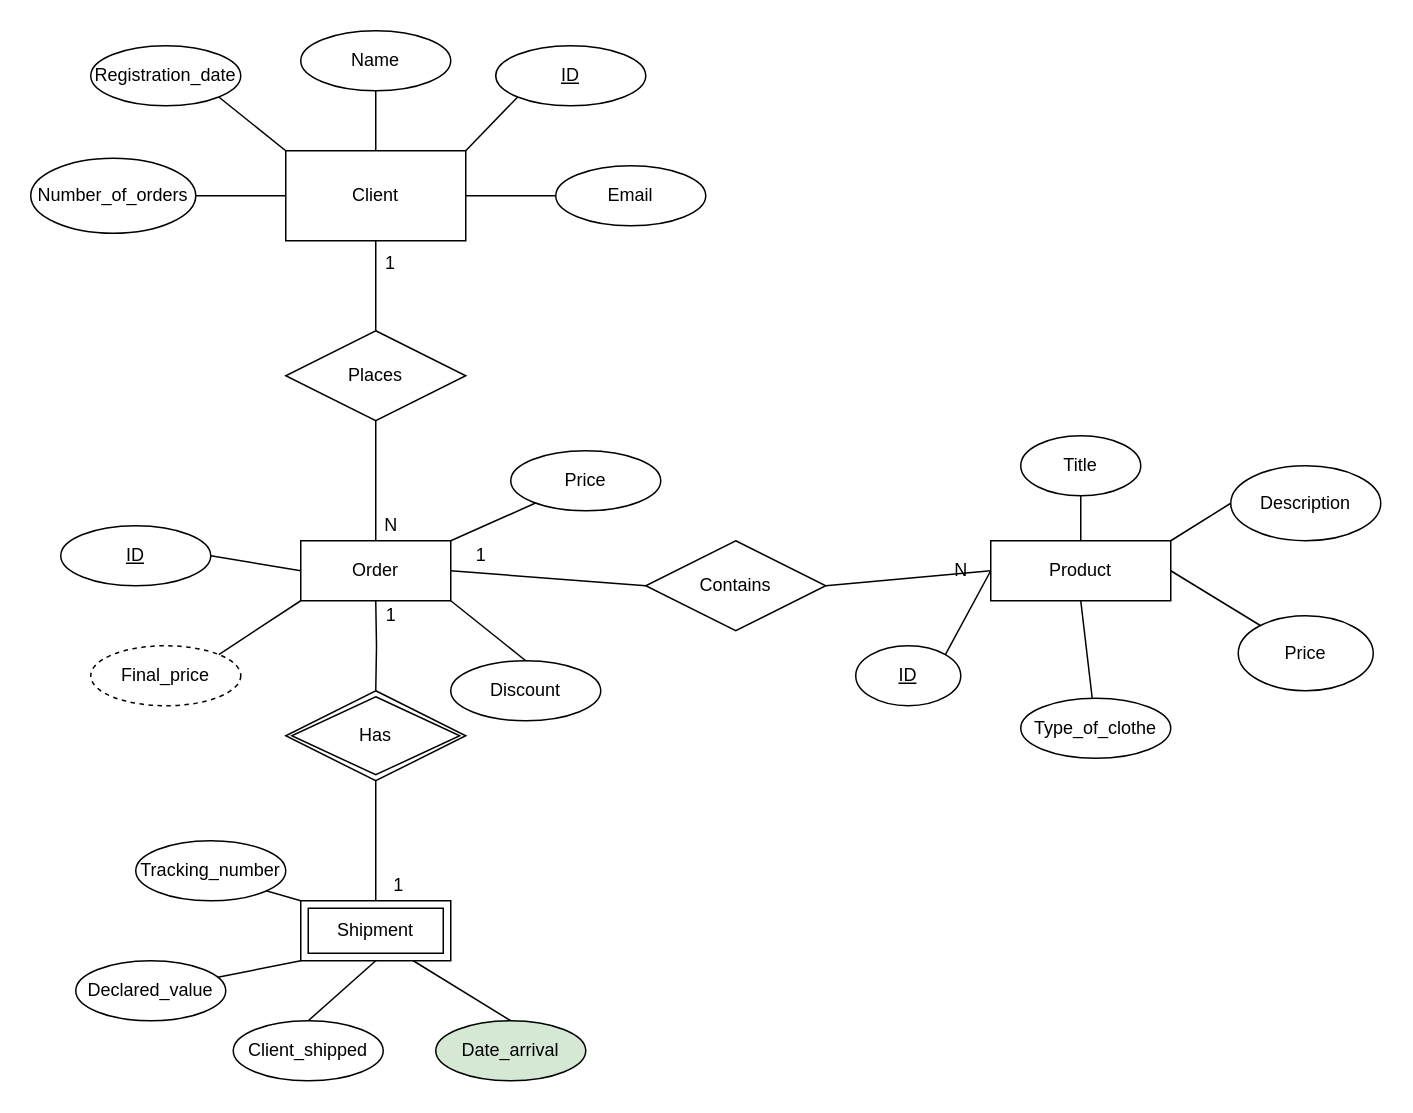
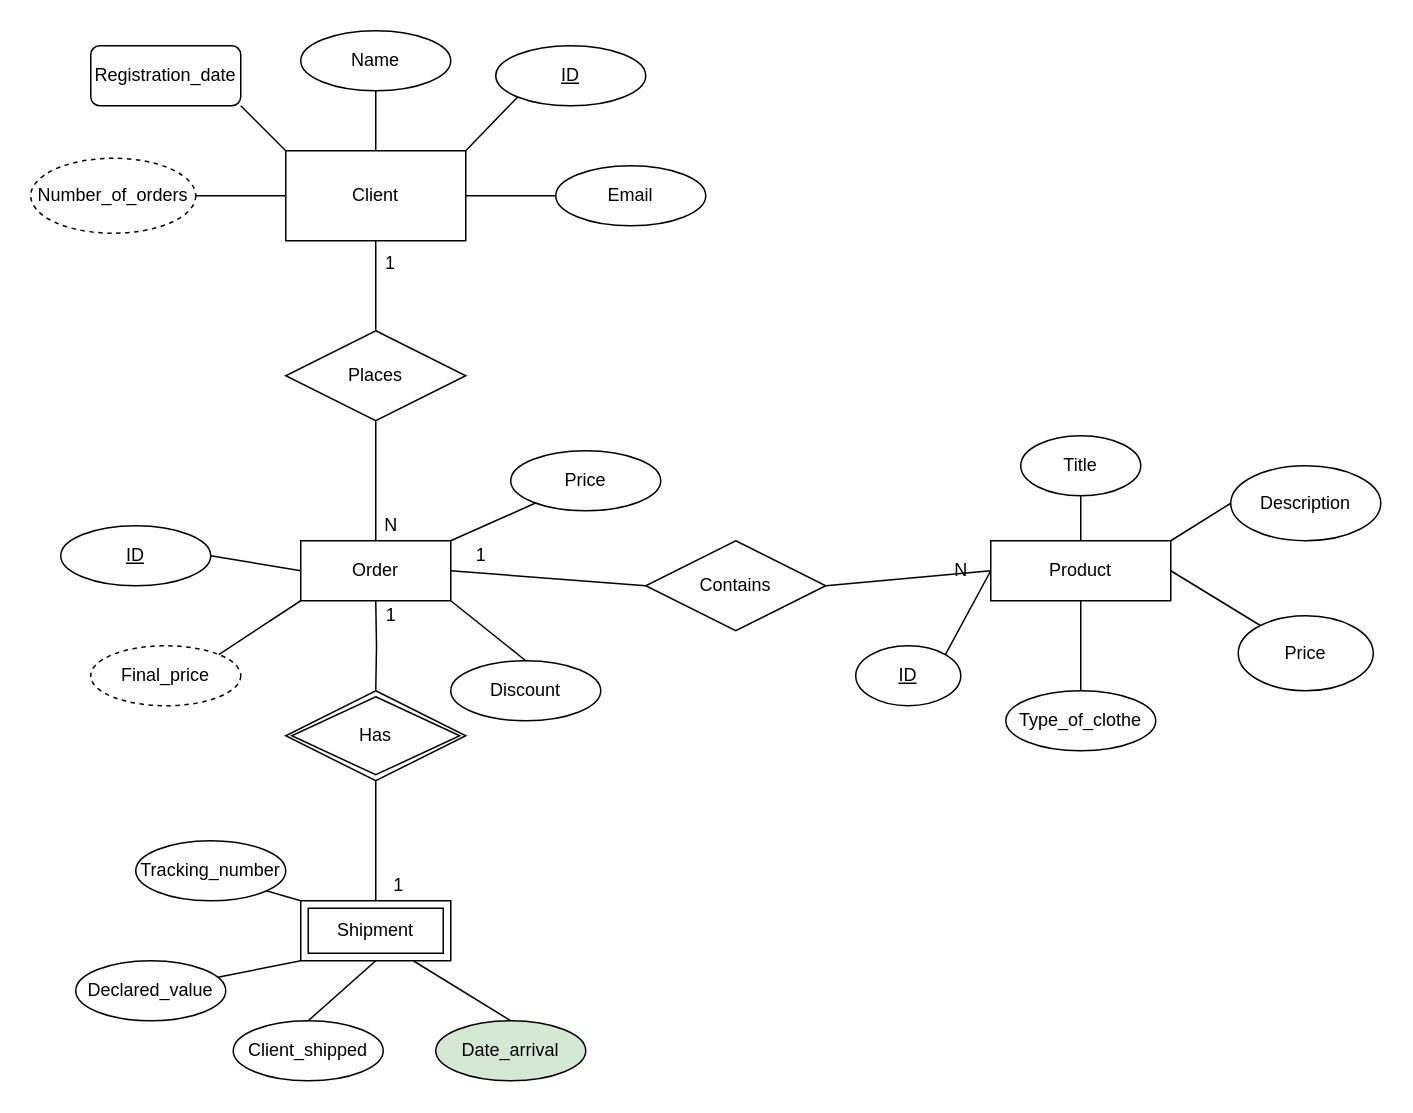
(166, 76) -> (166, 76)
(113, 196) -> (113, 196)
(1096, 728) -> (1081, 721)
